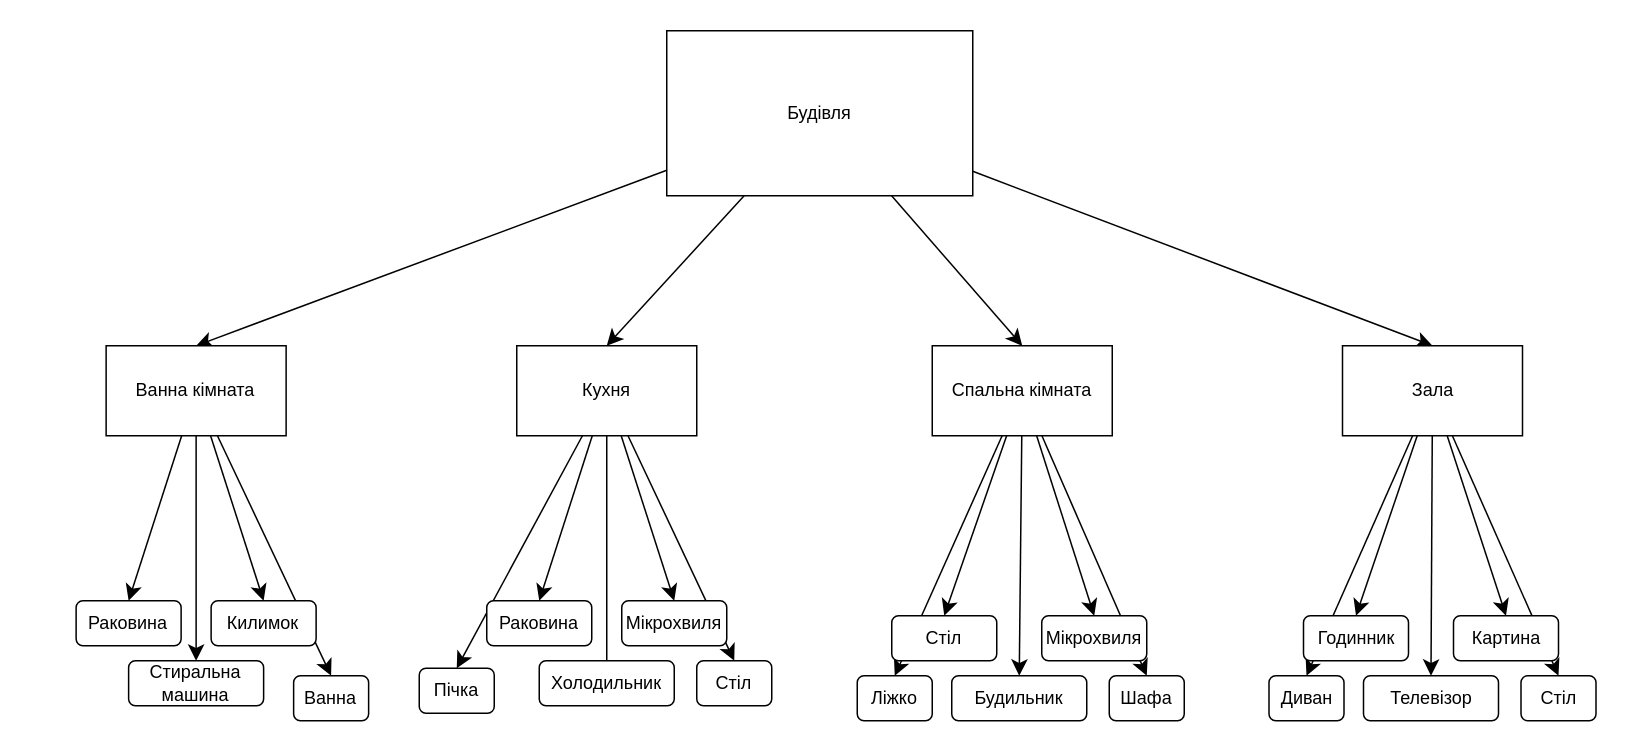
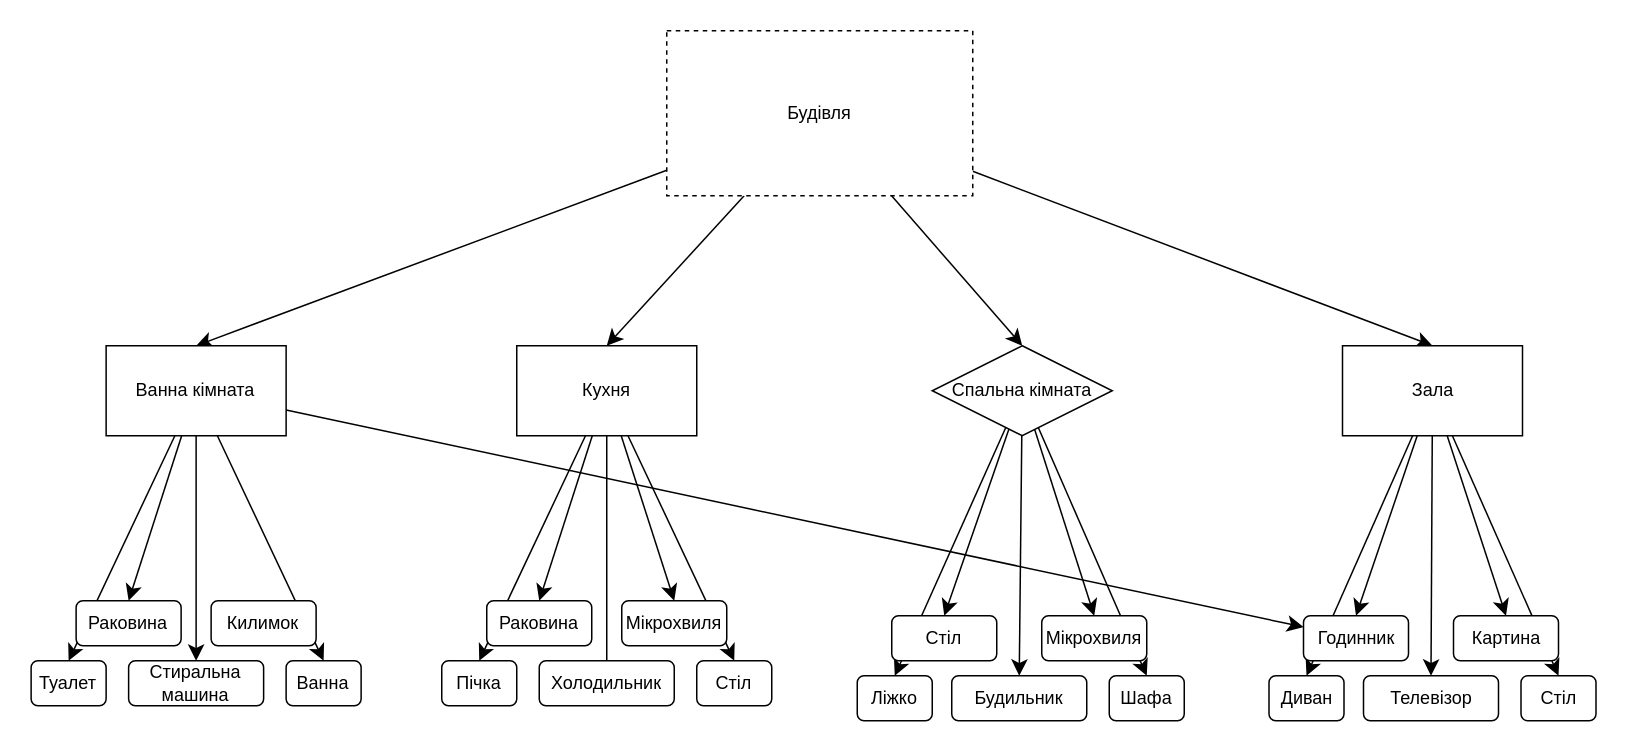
(820, 113) -> (820, 113)
(1022, 391) -> (1022, 391)
(236, 514) -> (790, 517)
none -> (136, 518)
none -> (69, 683)
(457, 691) -> (479, 683)
(331, 698) -> (324, 683)
